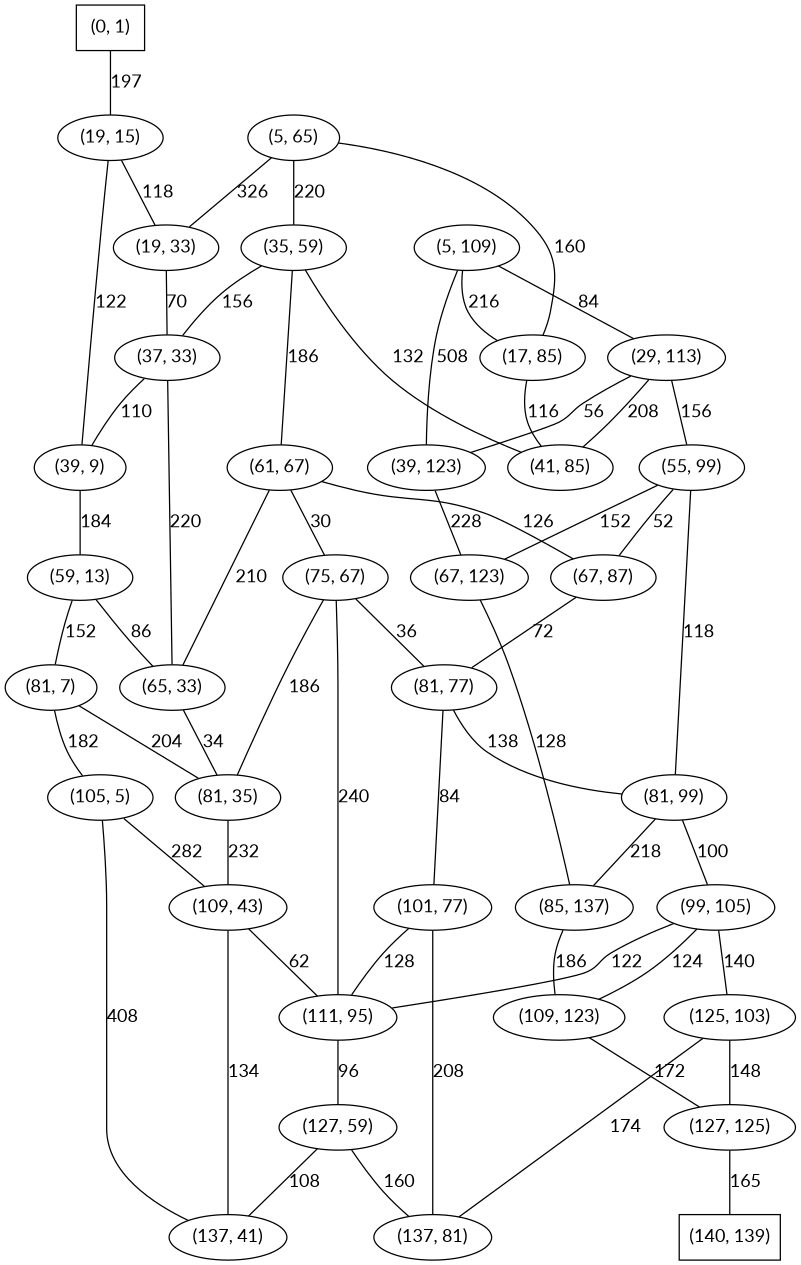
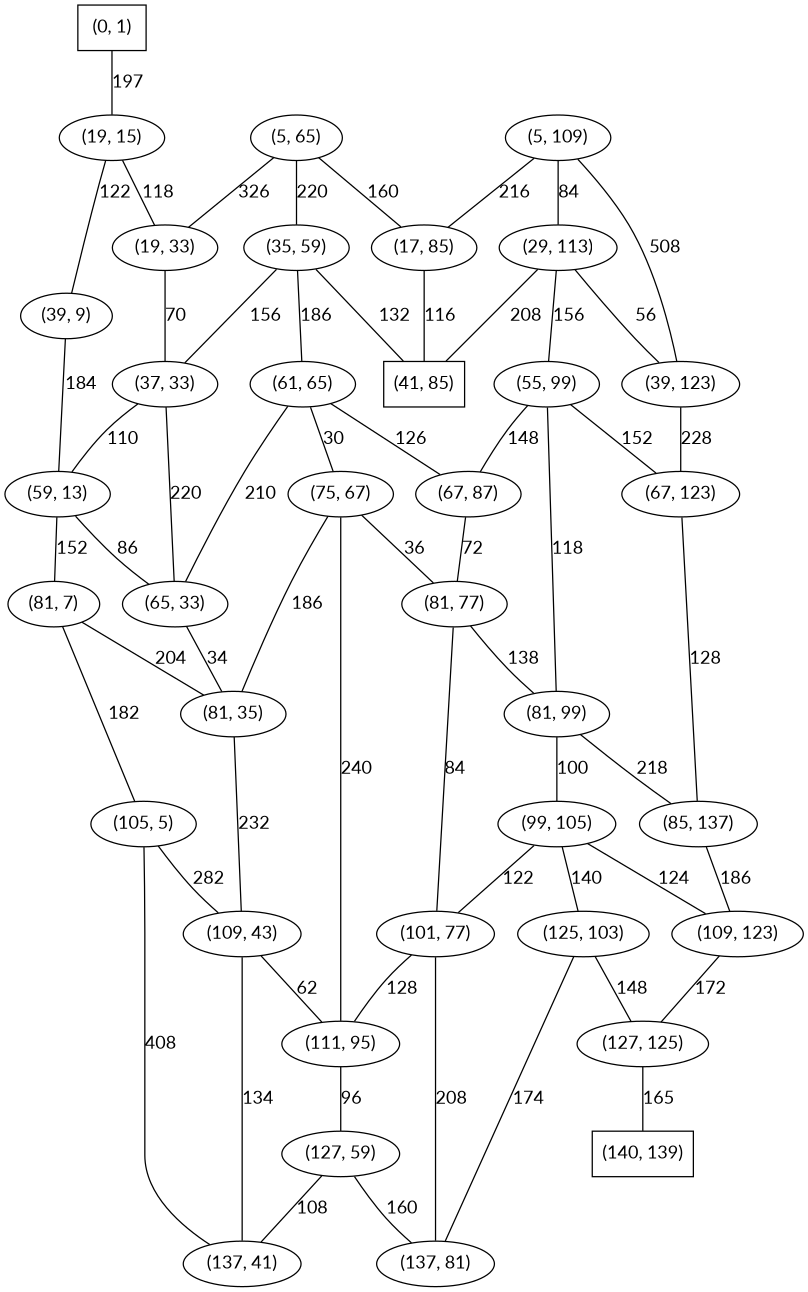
(115, 410) -> (102, 435)
(280, 468) -> (303, 384)
(560, 468) -> (424, 384)
(663, 523) -> (523, 439)
(539, 983) -> (496, 879)
